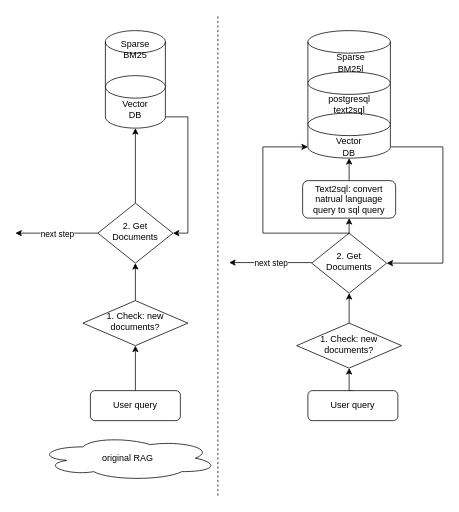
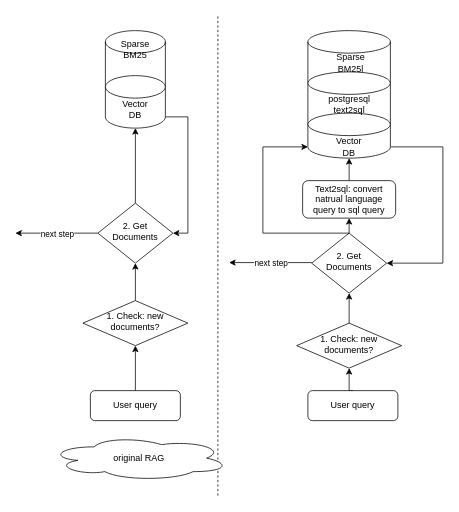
(128, 458) -> (139, 458)
